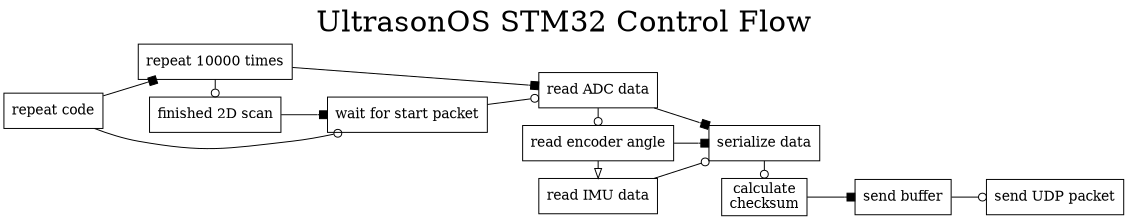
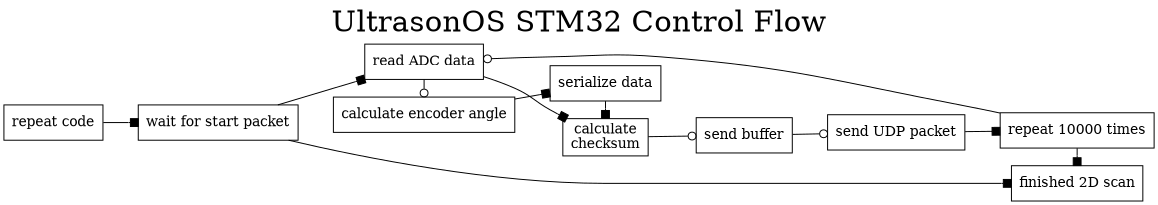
(410, 76) -> (748, 66)
(215, 84) -> (1077, 152)
(125, 89) -> (978, 131)
(509, 102) -> (316, 93)
(299, 115) -> (643, 183)
(677, 115) -> (521, 91)
(598, 143) -> (424, 115)
(213, 149) -> (116, 123)
(764, 165) -> (605, 105)
(598, 196) -> none
(826, 197) -> (668, 136)
